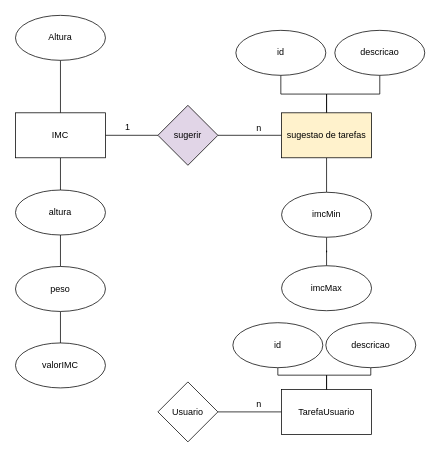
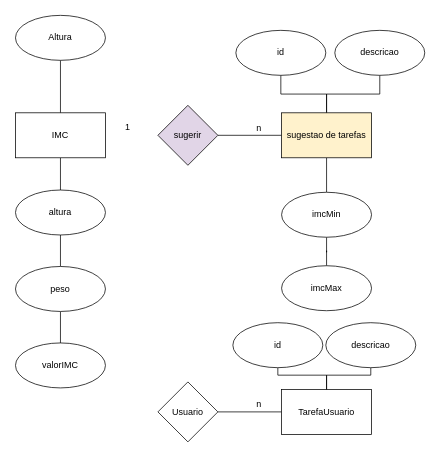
(132, 135) -> none
